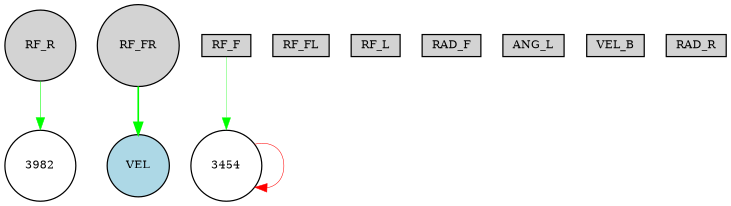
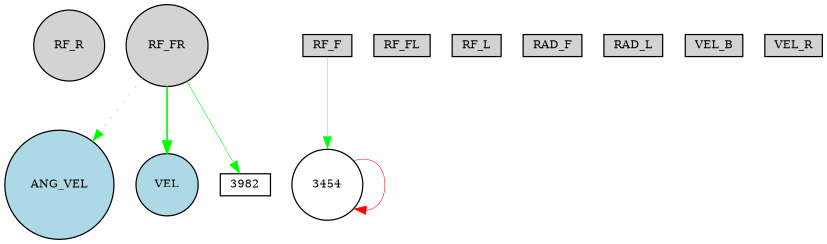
(533, 46) -> (633, 46)
(696, 46) -> (794, 46)
(40, 99) -> (210, 122)
(40, 166) -> (245, 185)
none -> (59, 185)
